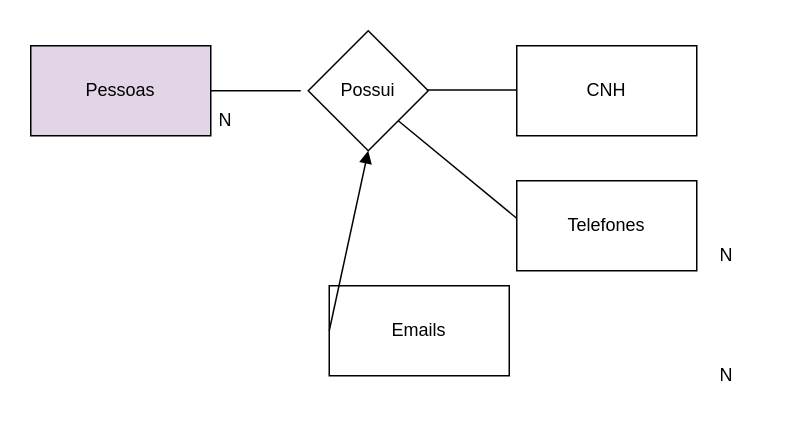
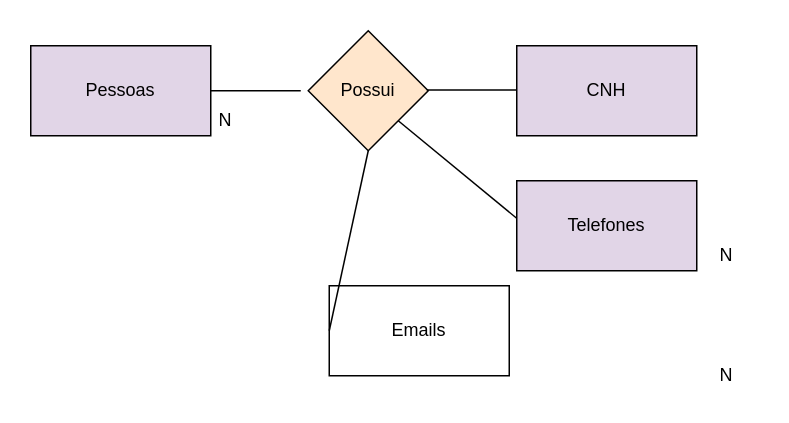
(368, 91) -> (368, 91)
(607, 91) -> (607, 91)
(365, 164) -> (367, 159)
(607, 226) -> (607, 226)
